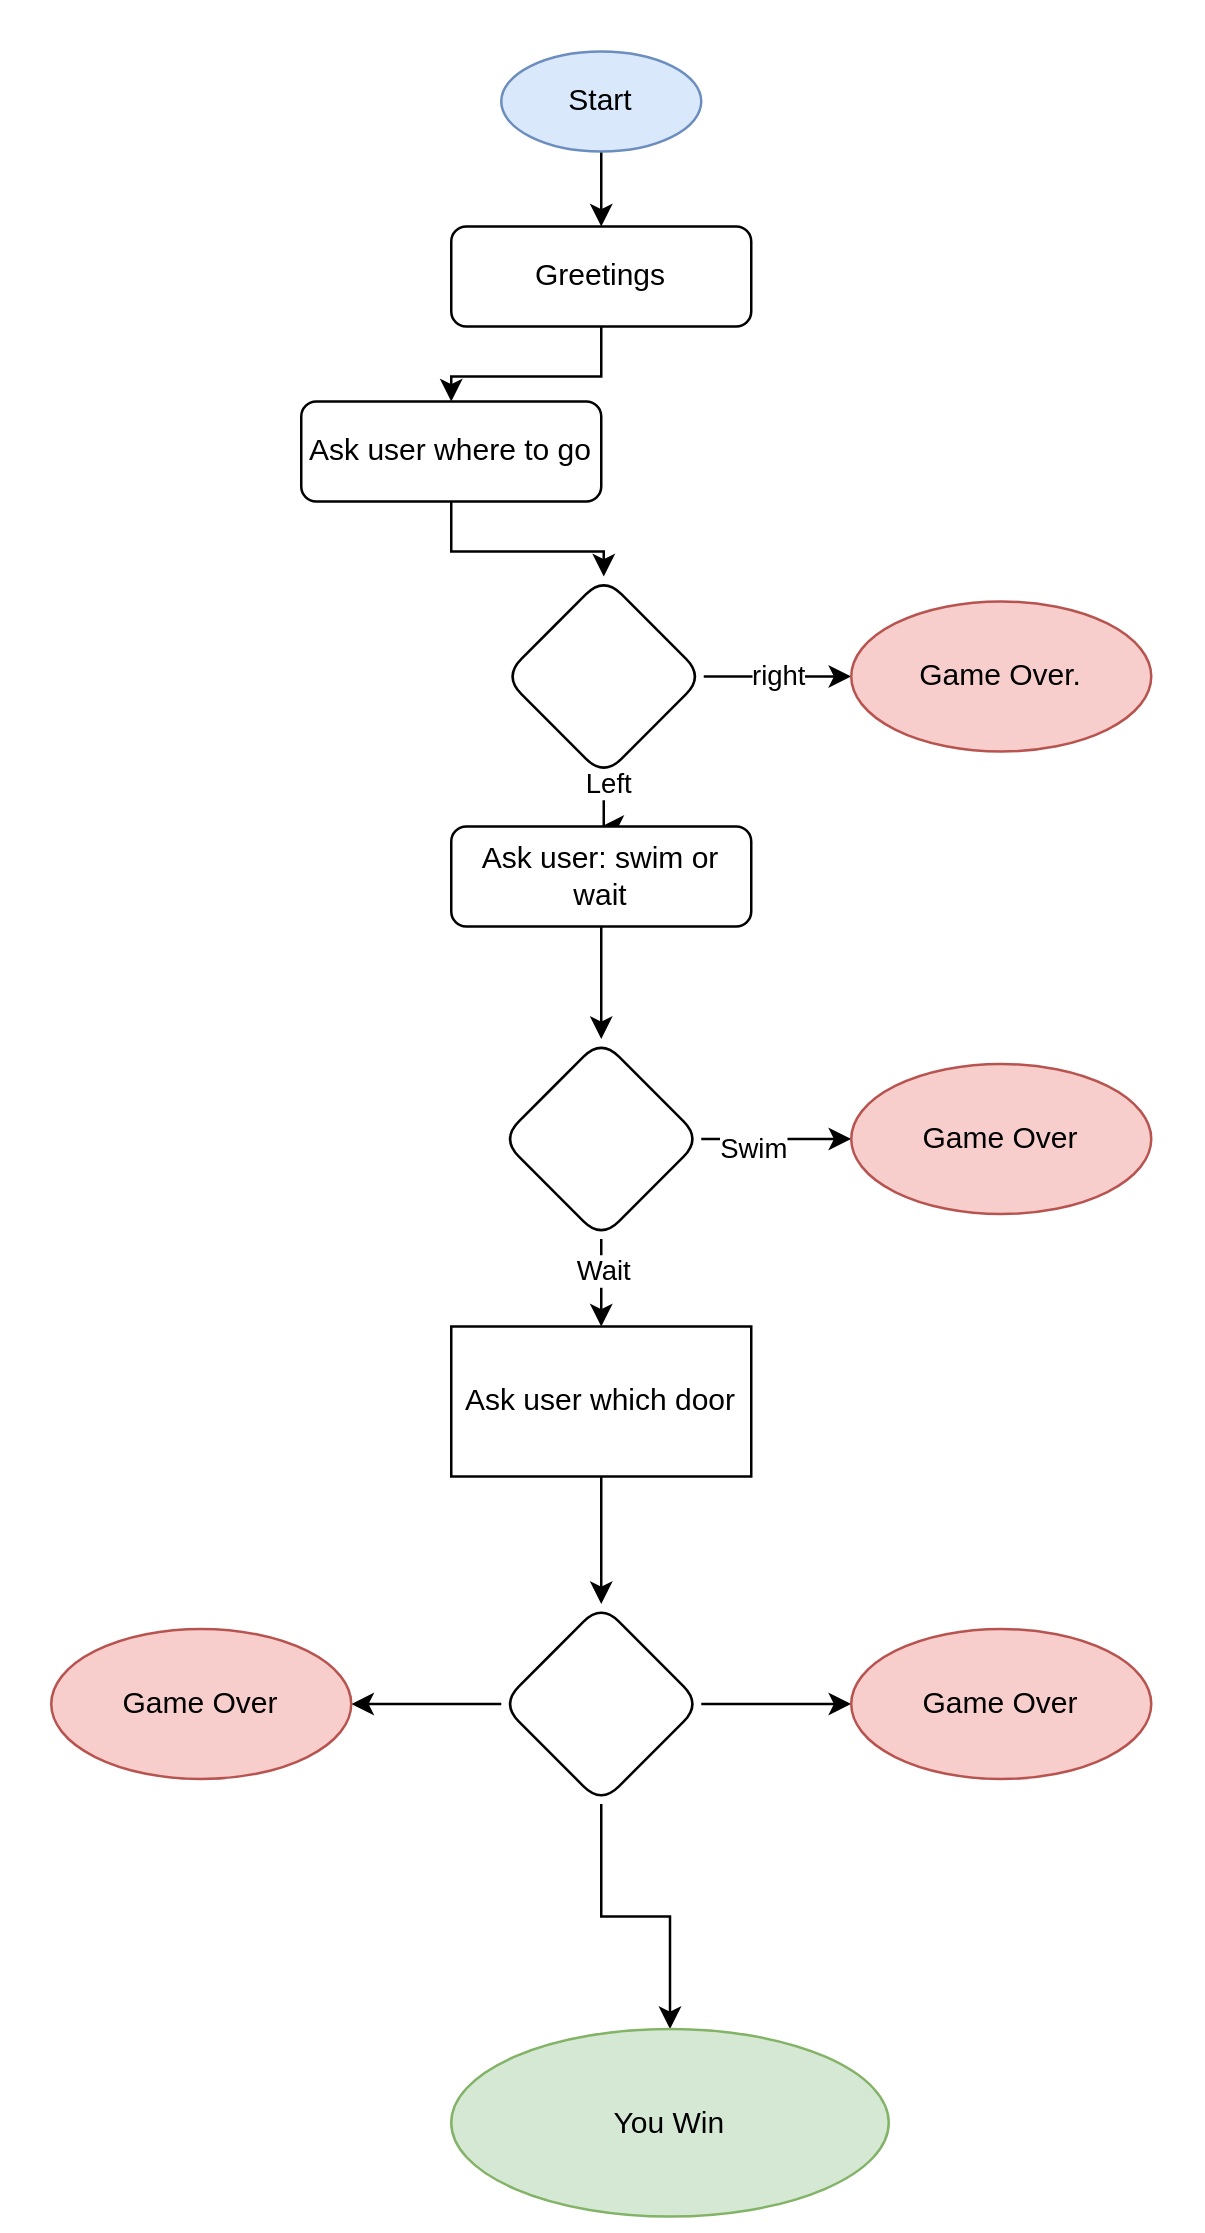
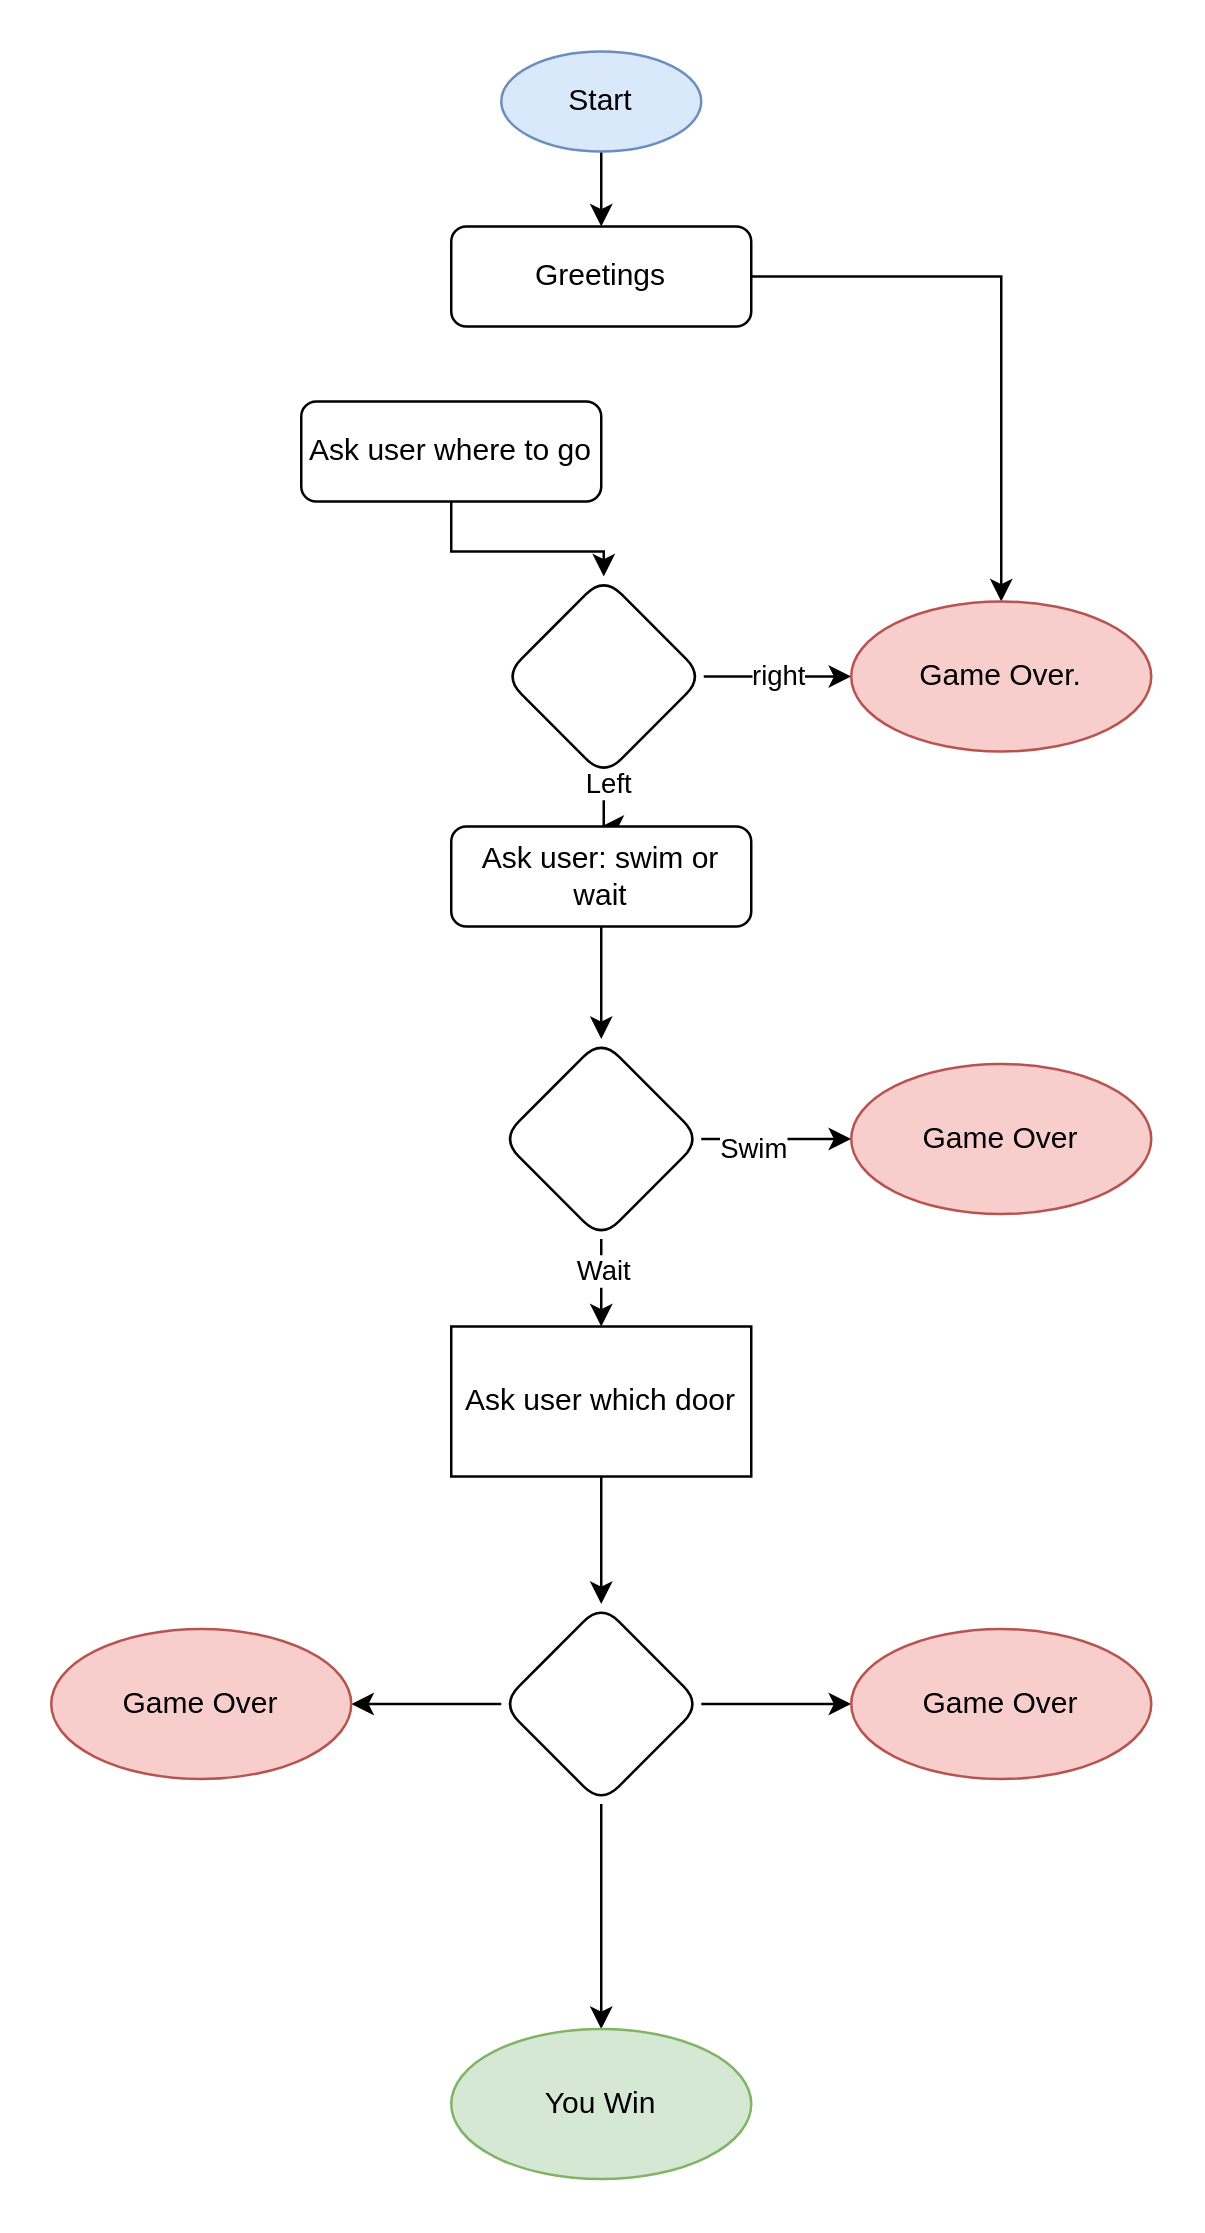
(547, 376) -> (1001, 305)
(670, 2123) -> (601, 2104)
